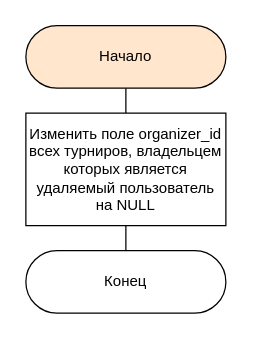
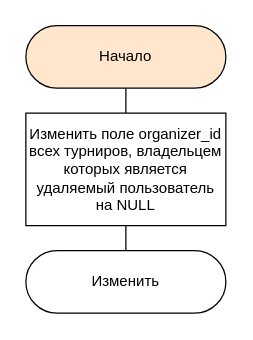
(126, 282) -> (126, 282)
